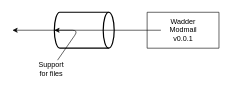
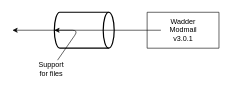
(184, 30) -> (184, 30)
